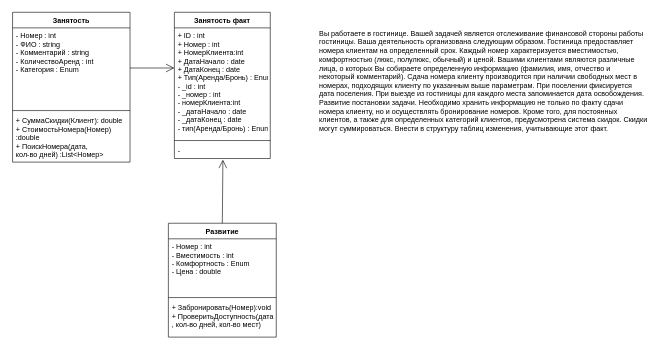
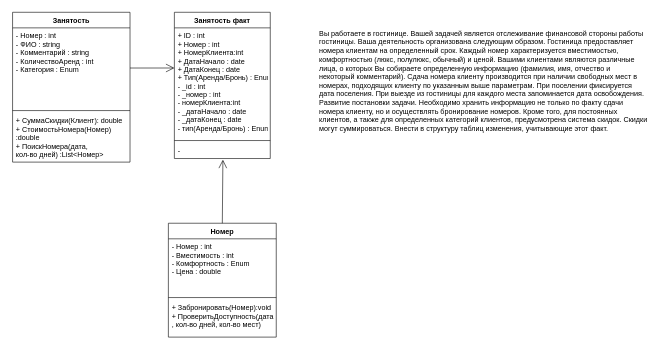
(222, 232) -> (222, 232)
